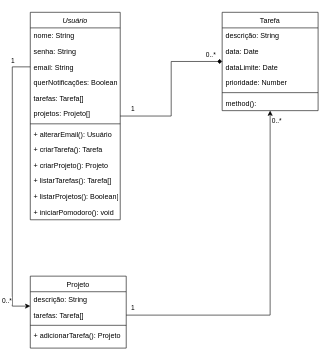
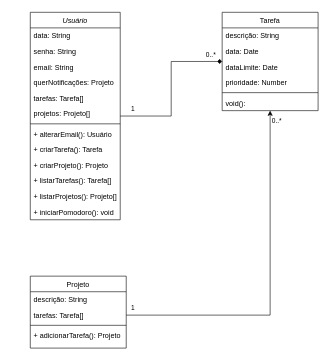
(55, 36) -> (55, 36)
(79, 83) -> (80, 83)
(243, 103) -> (238, 103)
(86, 197) -> (87, 197)
(12, 301) -> none
